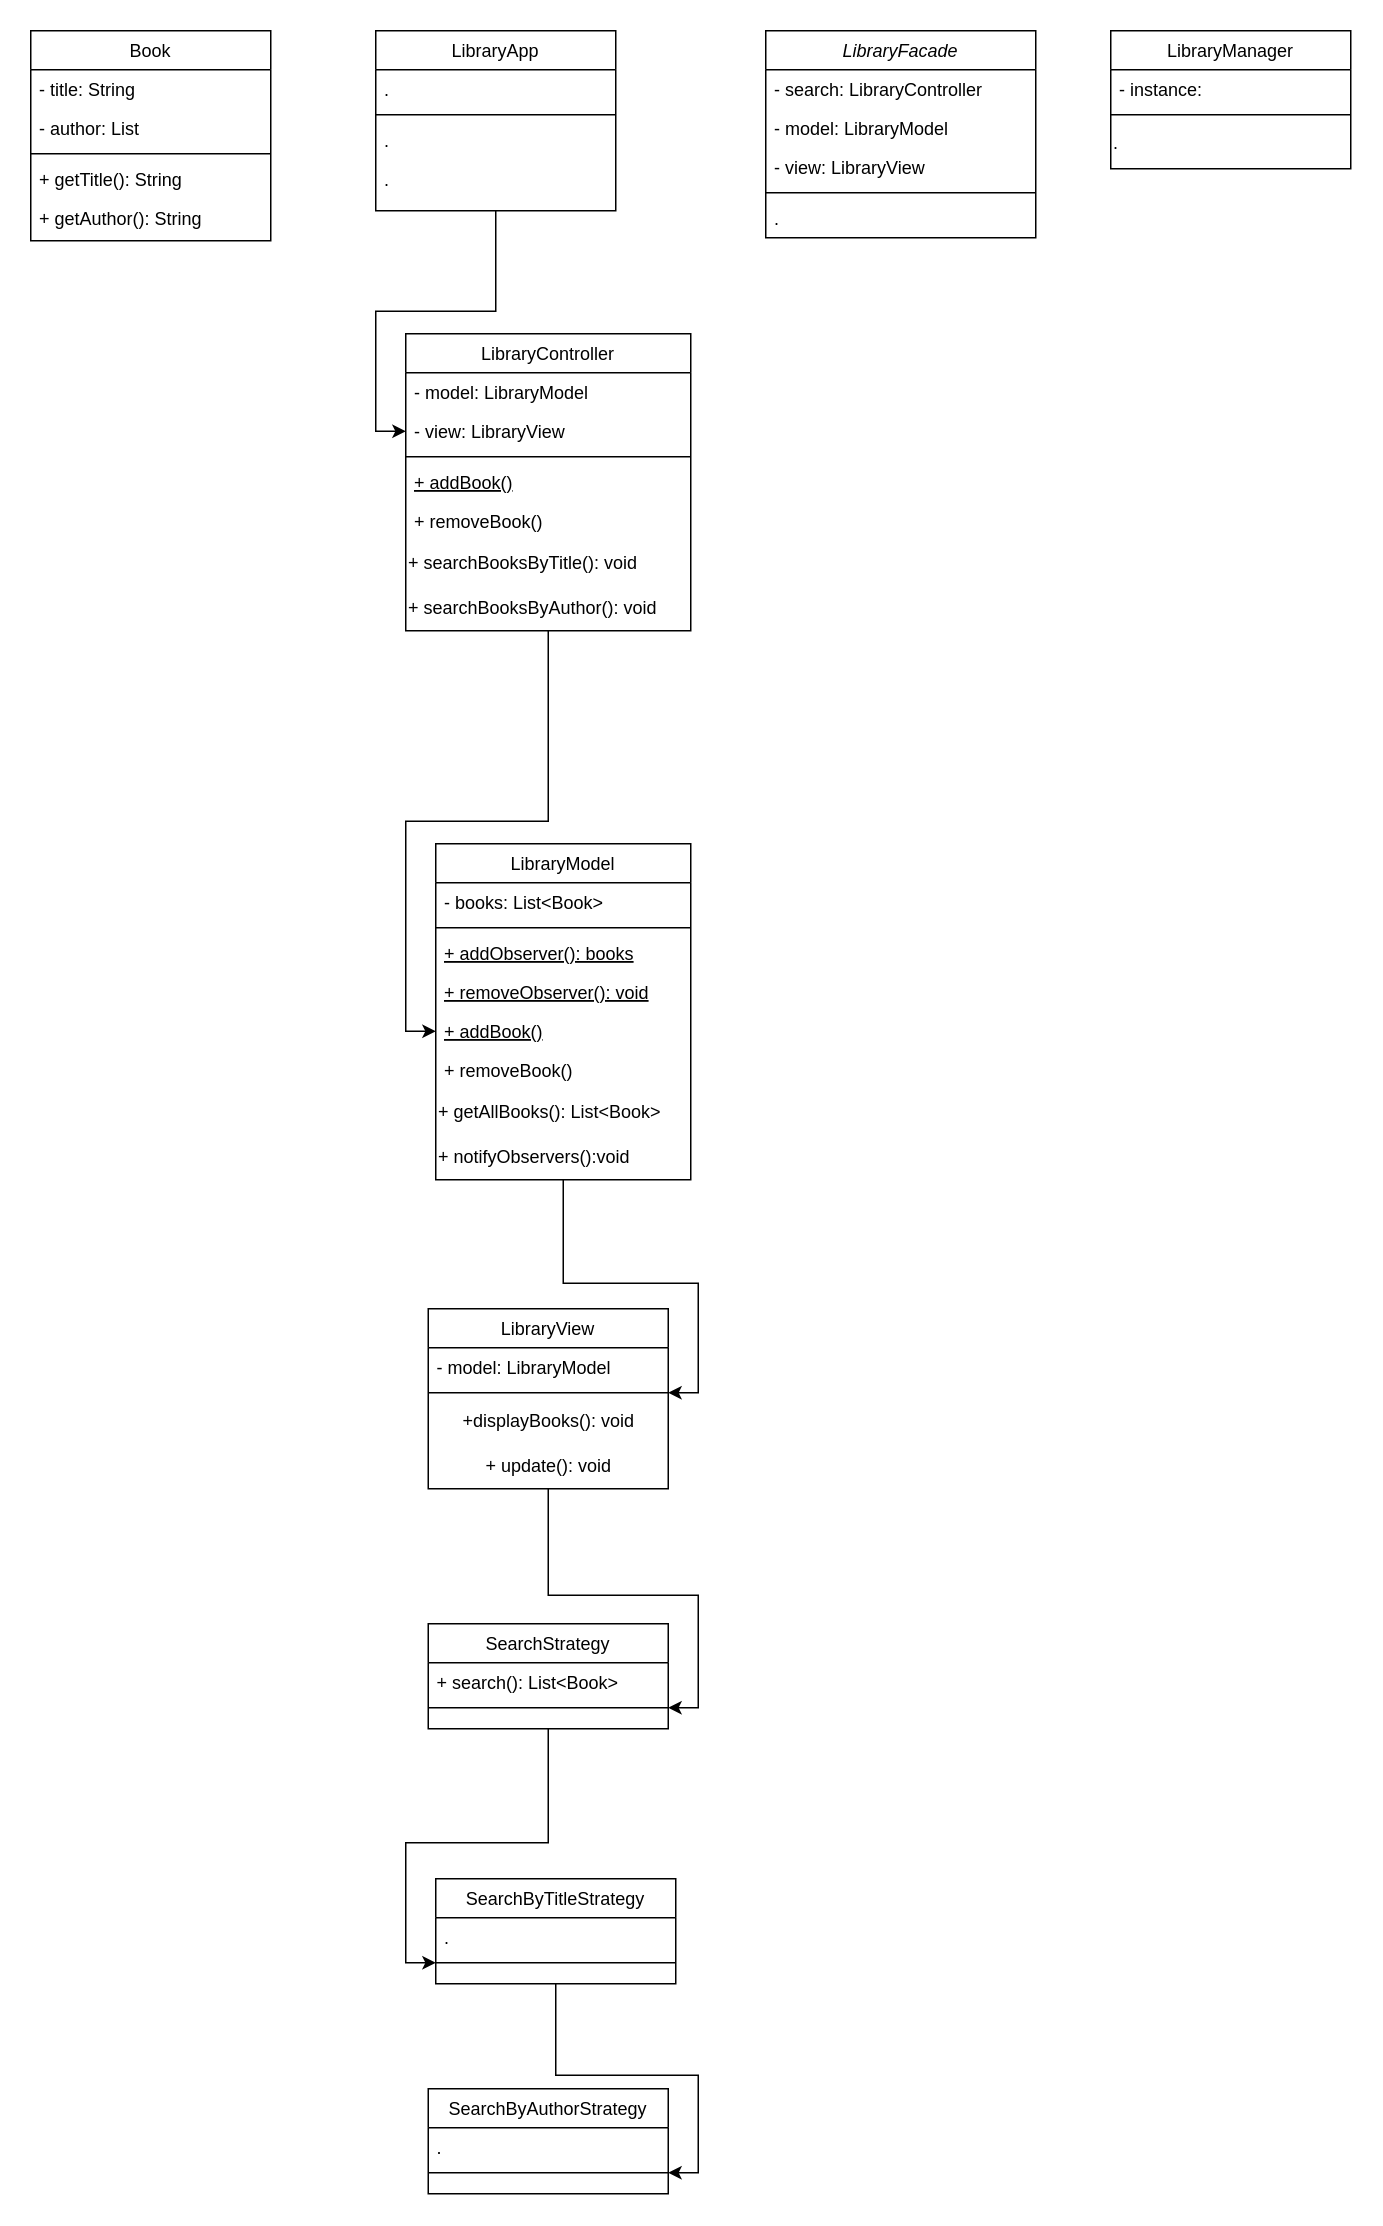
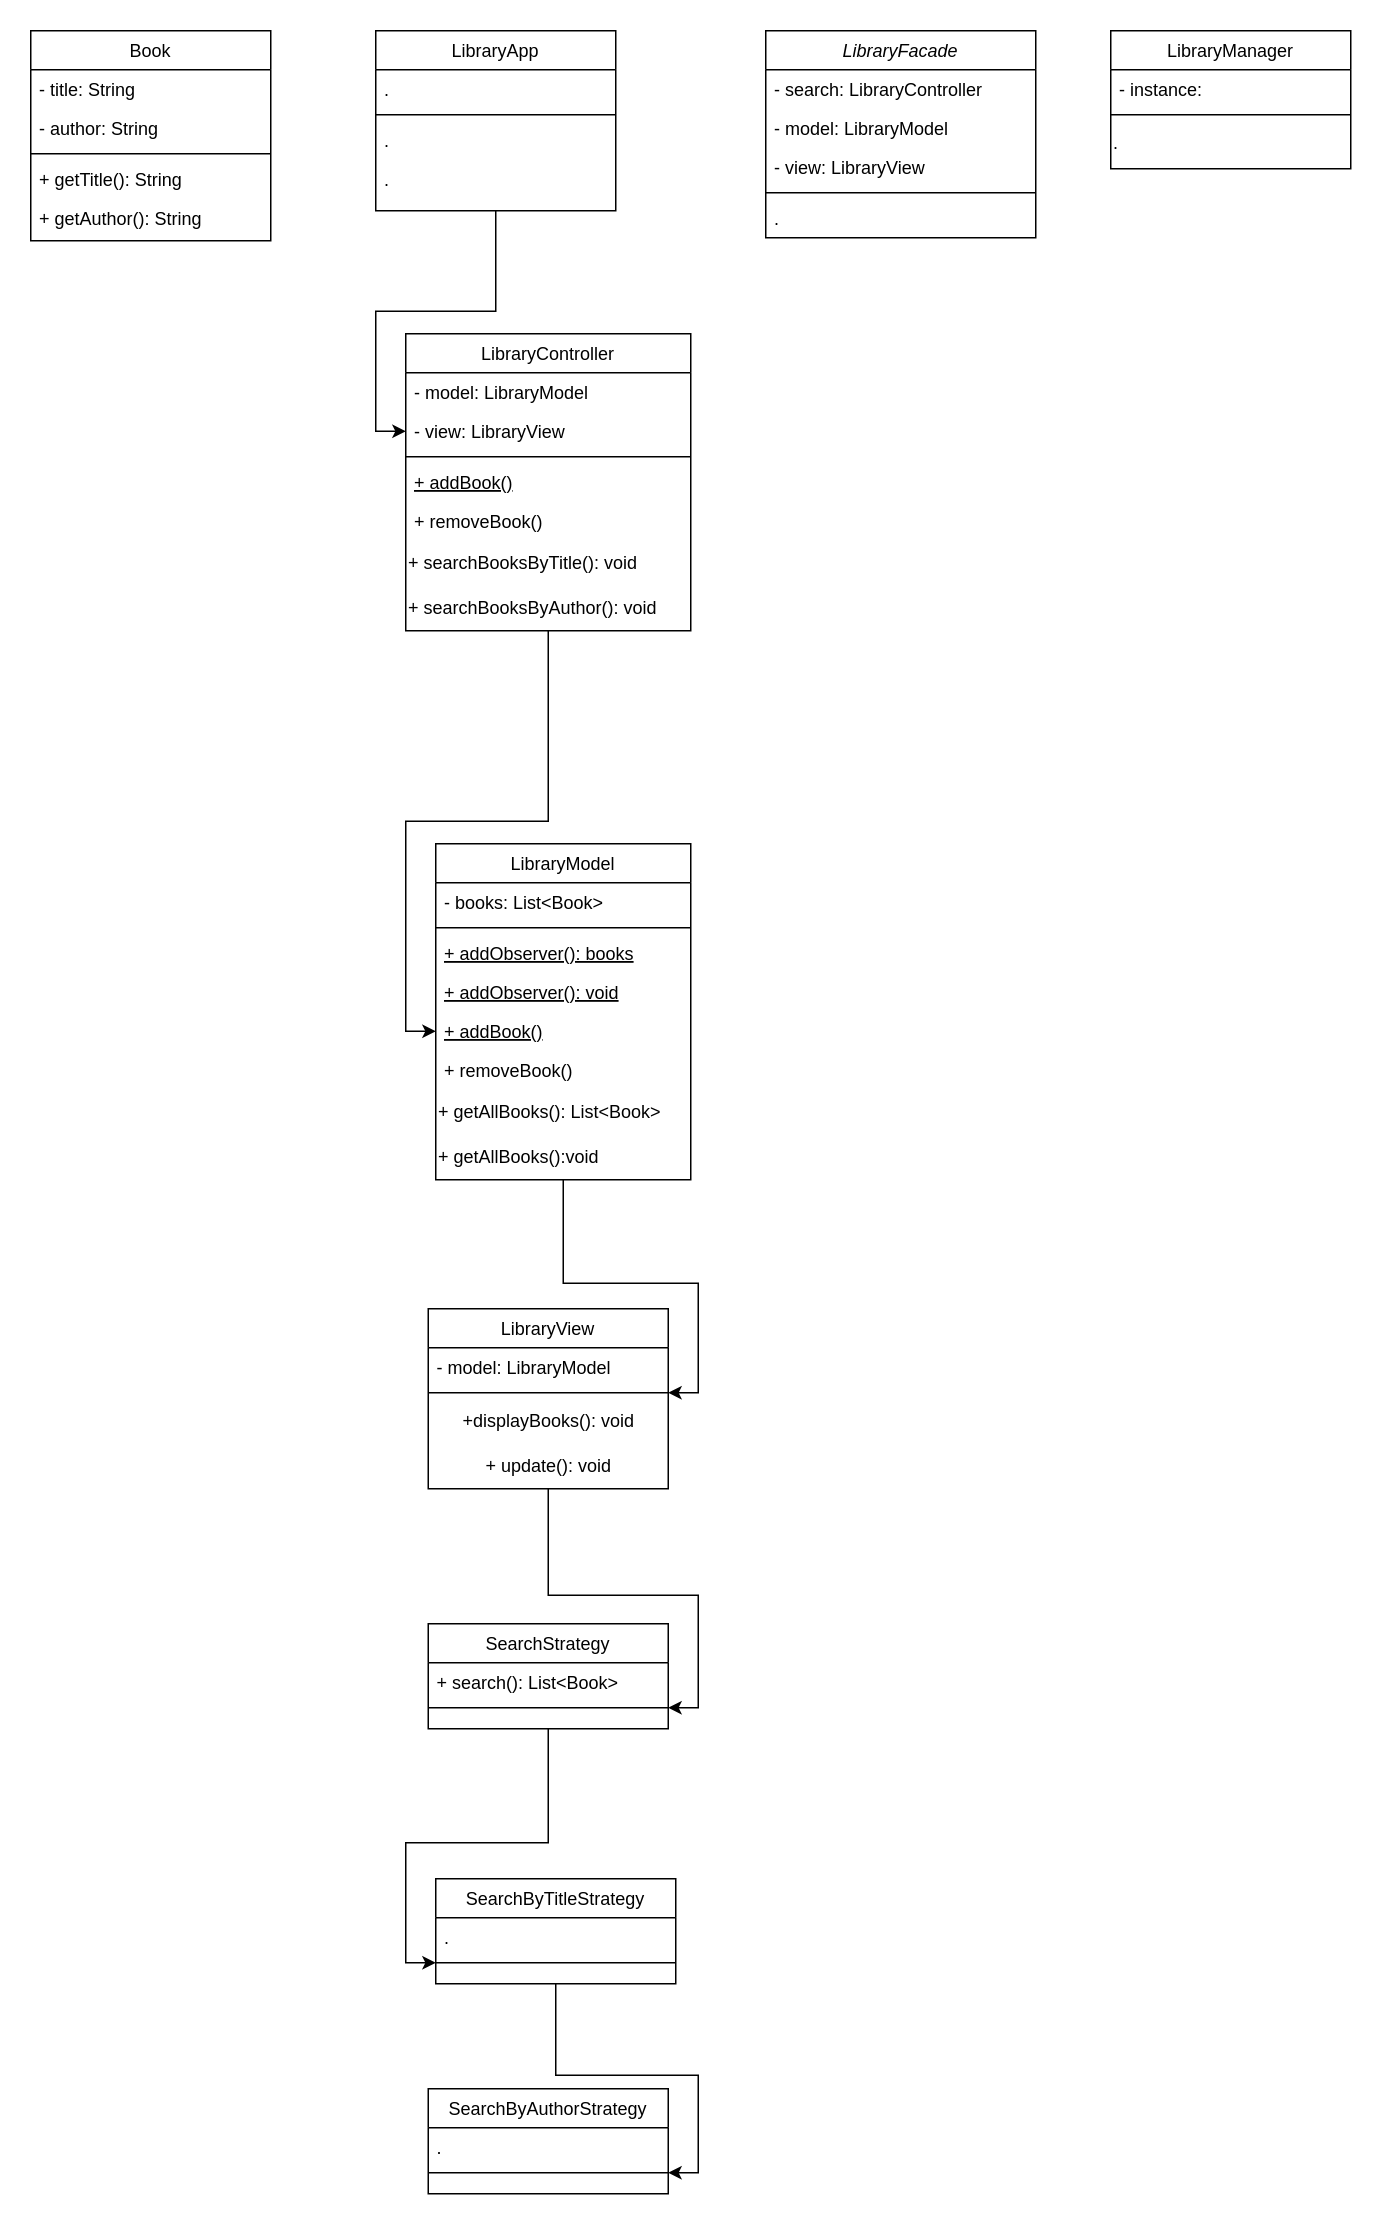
(100, 129) -> (110, 129)
(556, 993) -> (540, 993)
(550, 1157) -> (528, 1157)
